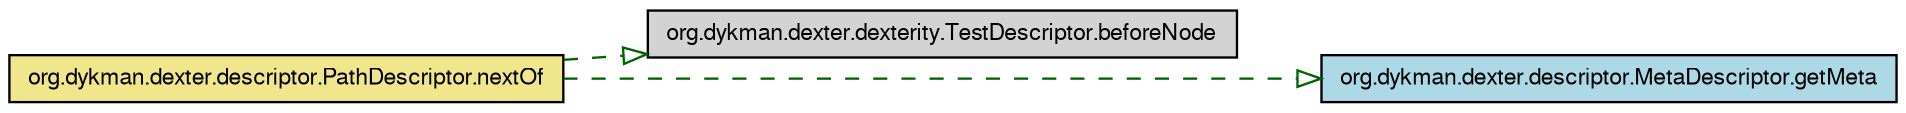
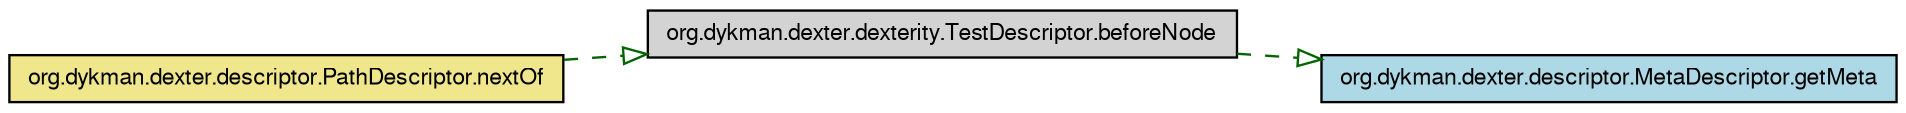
(930, 79) -> (1267, 56)
